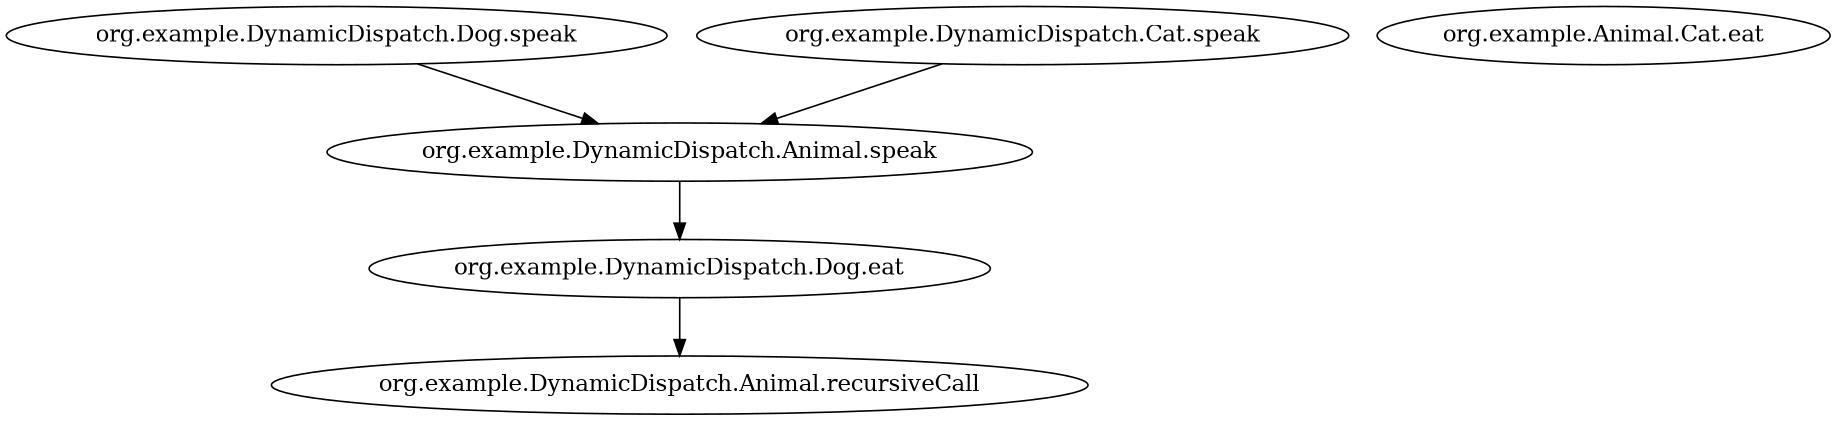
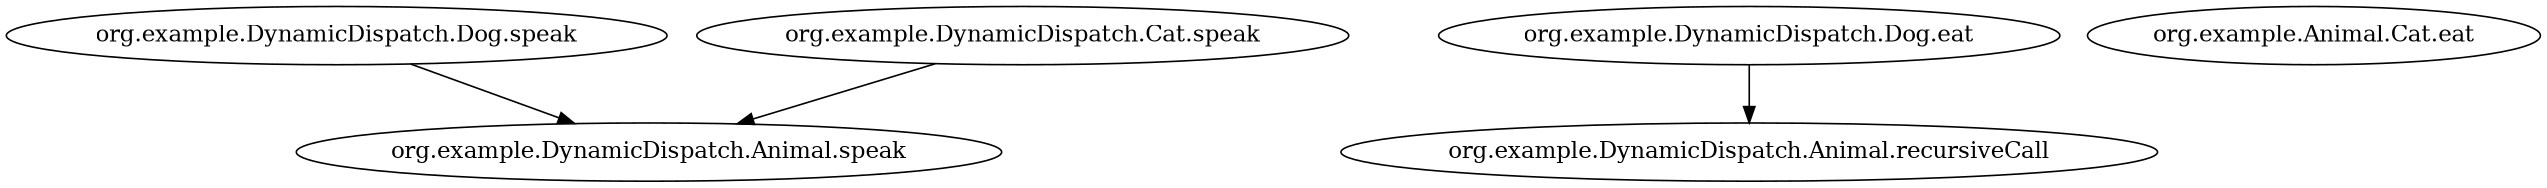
(680, 202) -> none
